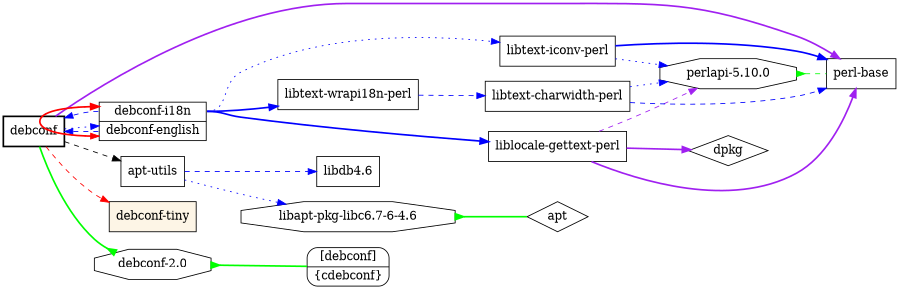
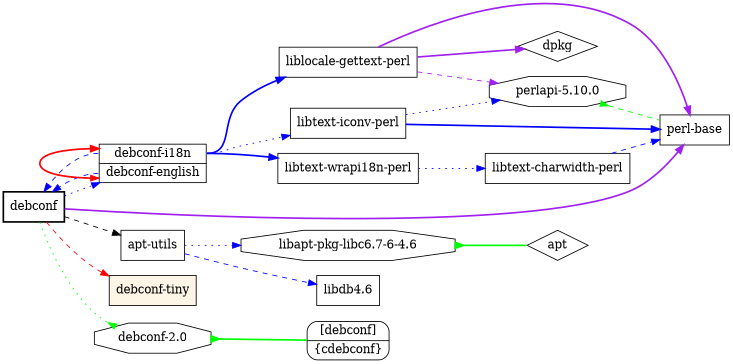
(645, 85) -> none
(448, 95) -> (448, 168)
(66, 203) -> (66, 278)
